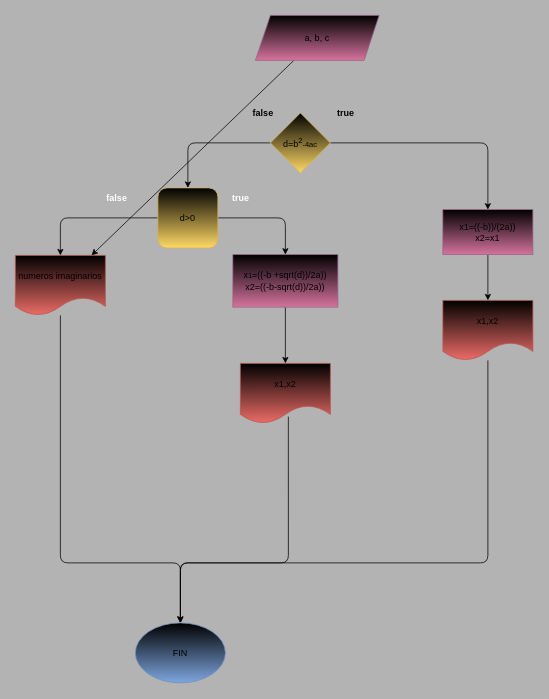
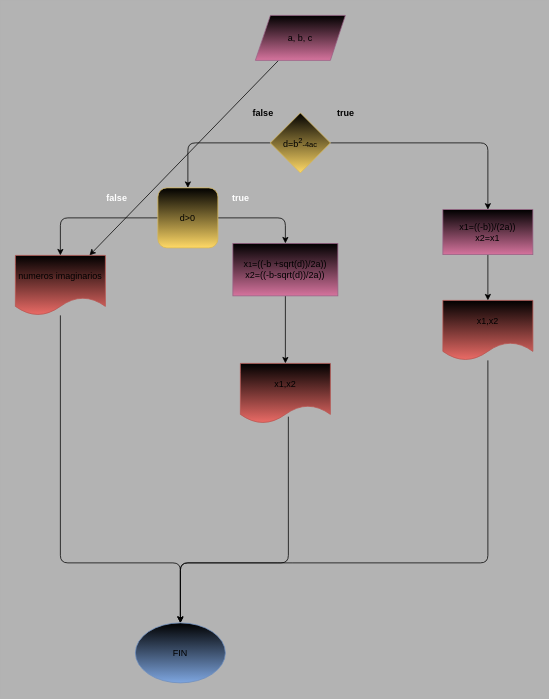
(317, 38) -> (300, 38)
(285, 281) -> (285, 270)
